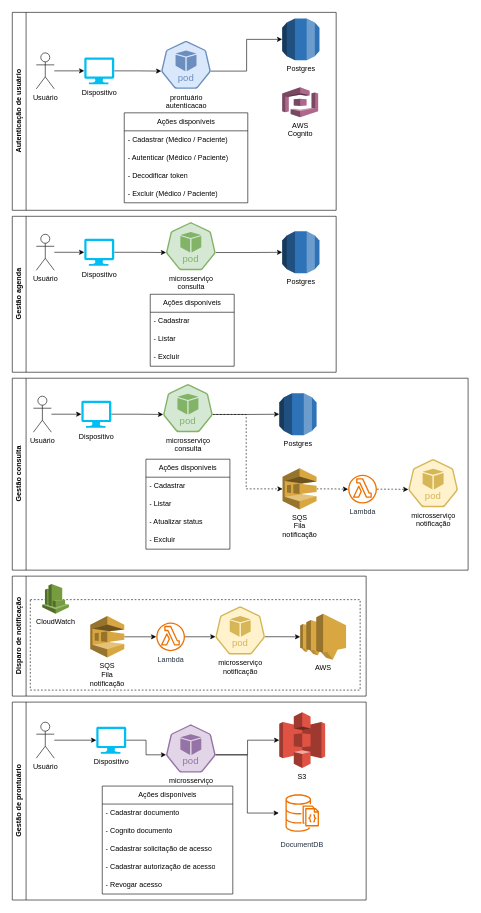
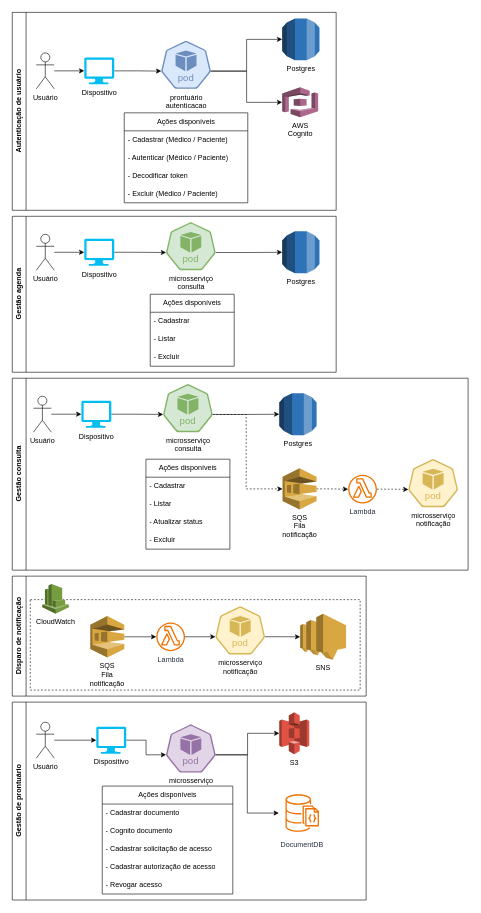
none -> (247, 102)
(323, 668) -> (323, 668)
(302, 740) -> (294, 734)
